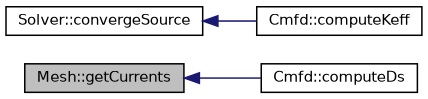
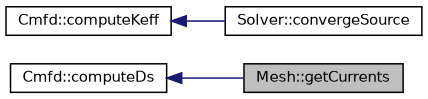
(237, 21) -> (206, 21)
(230, 78) -> (213, 78)
